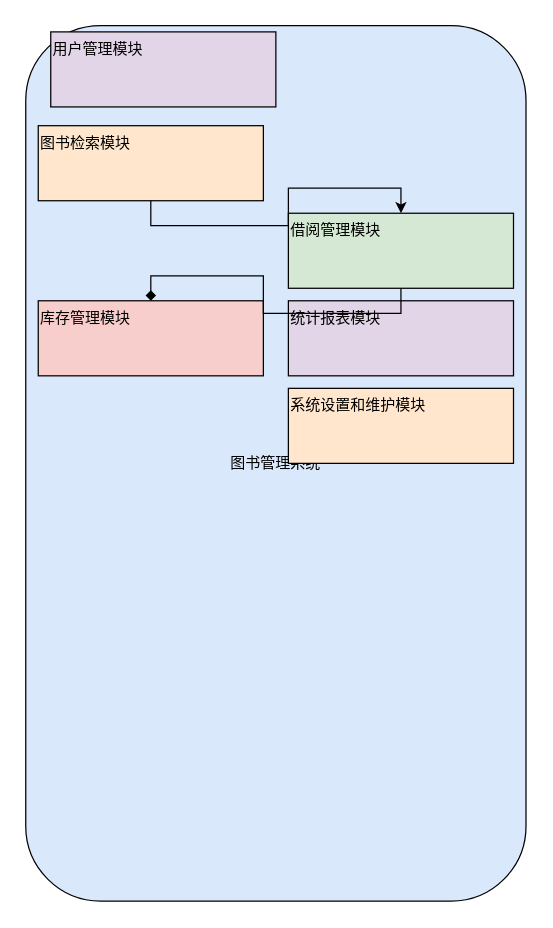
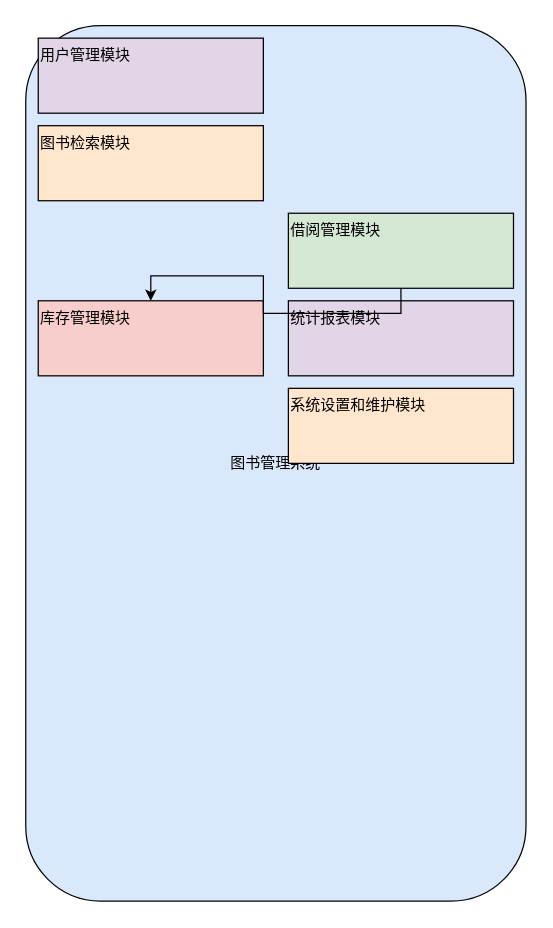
(163, 69) -> (151, 76)
(208, 226) -> none
(151, 290) -> (151, 291)
